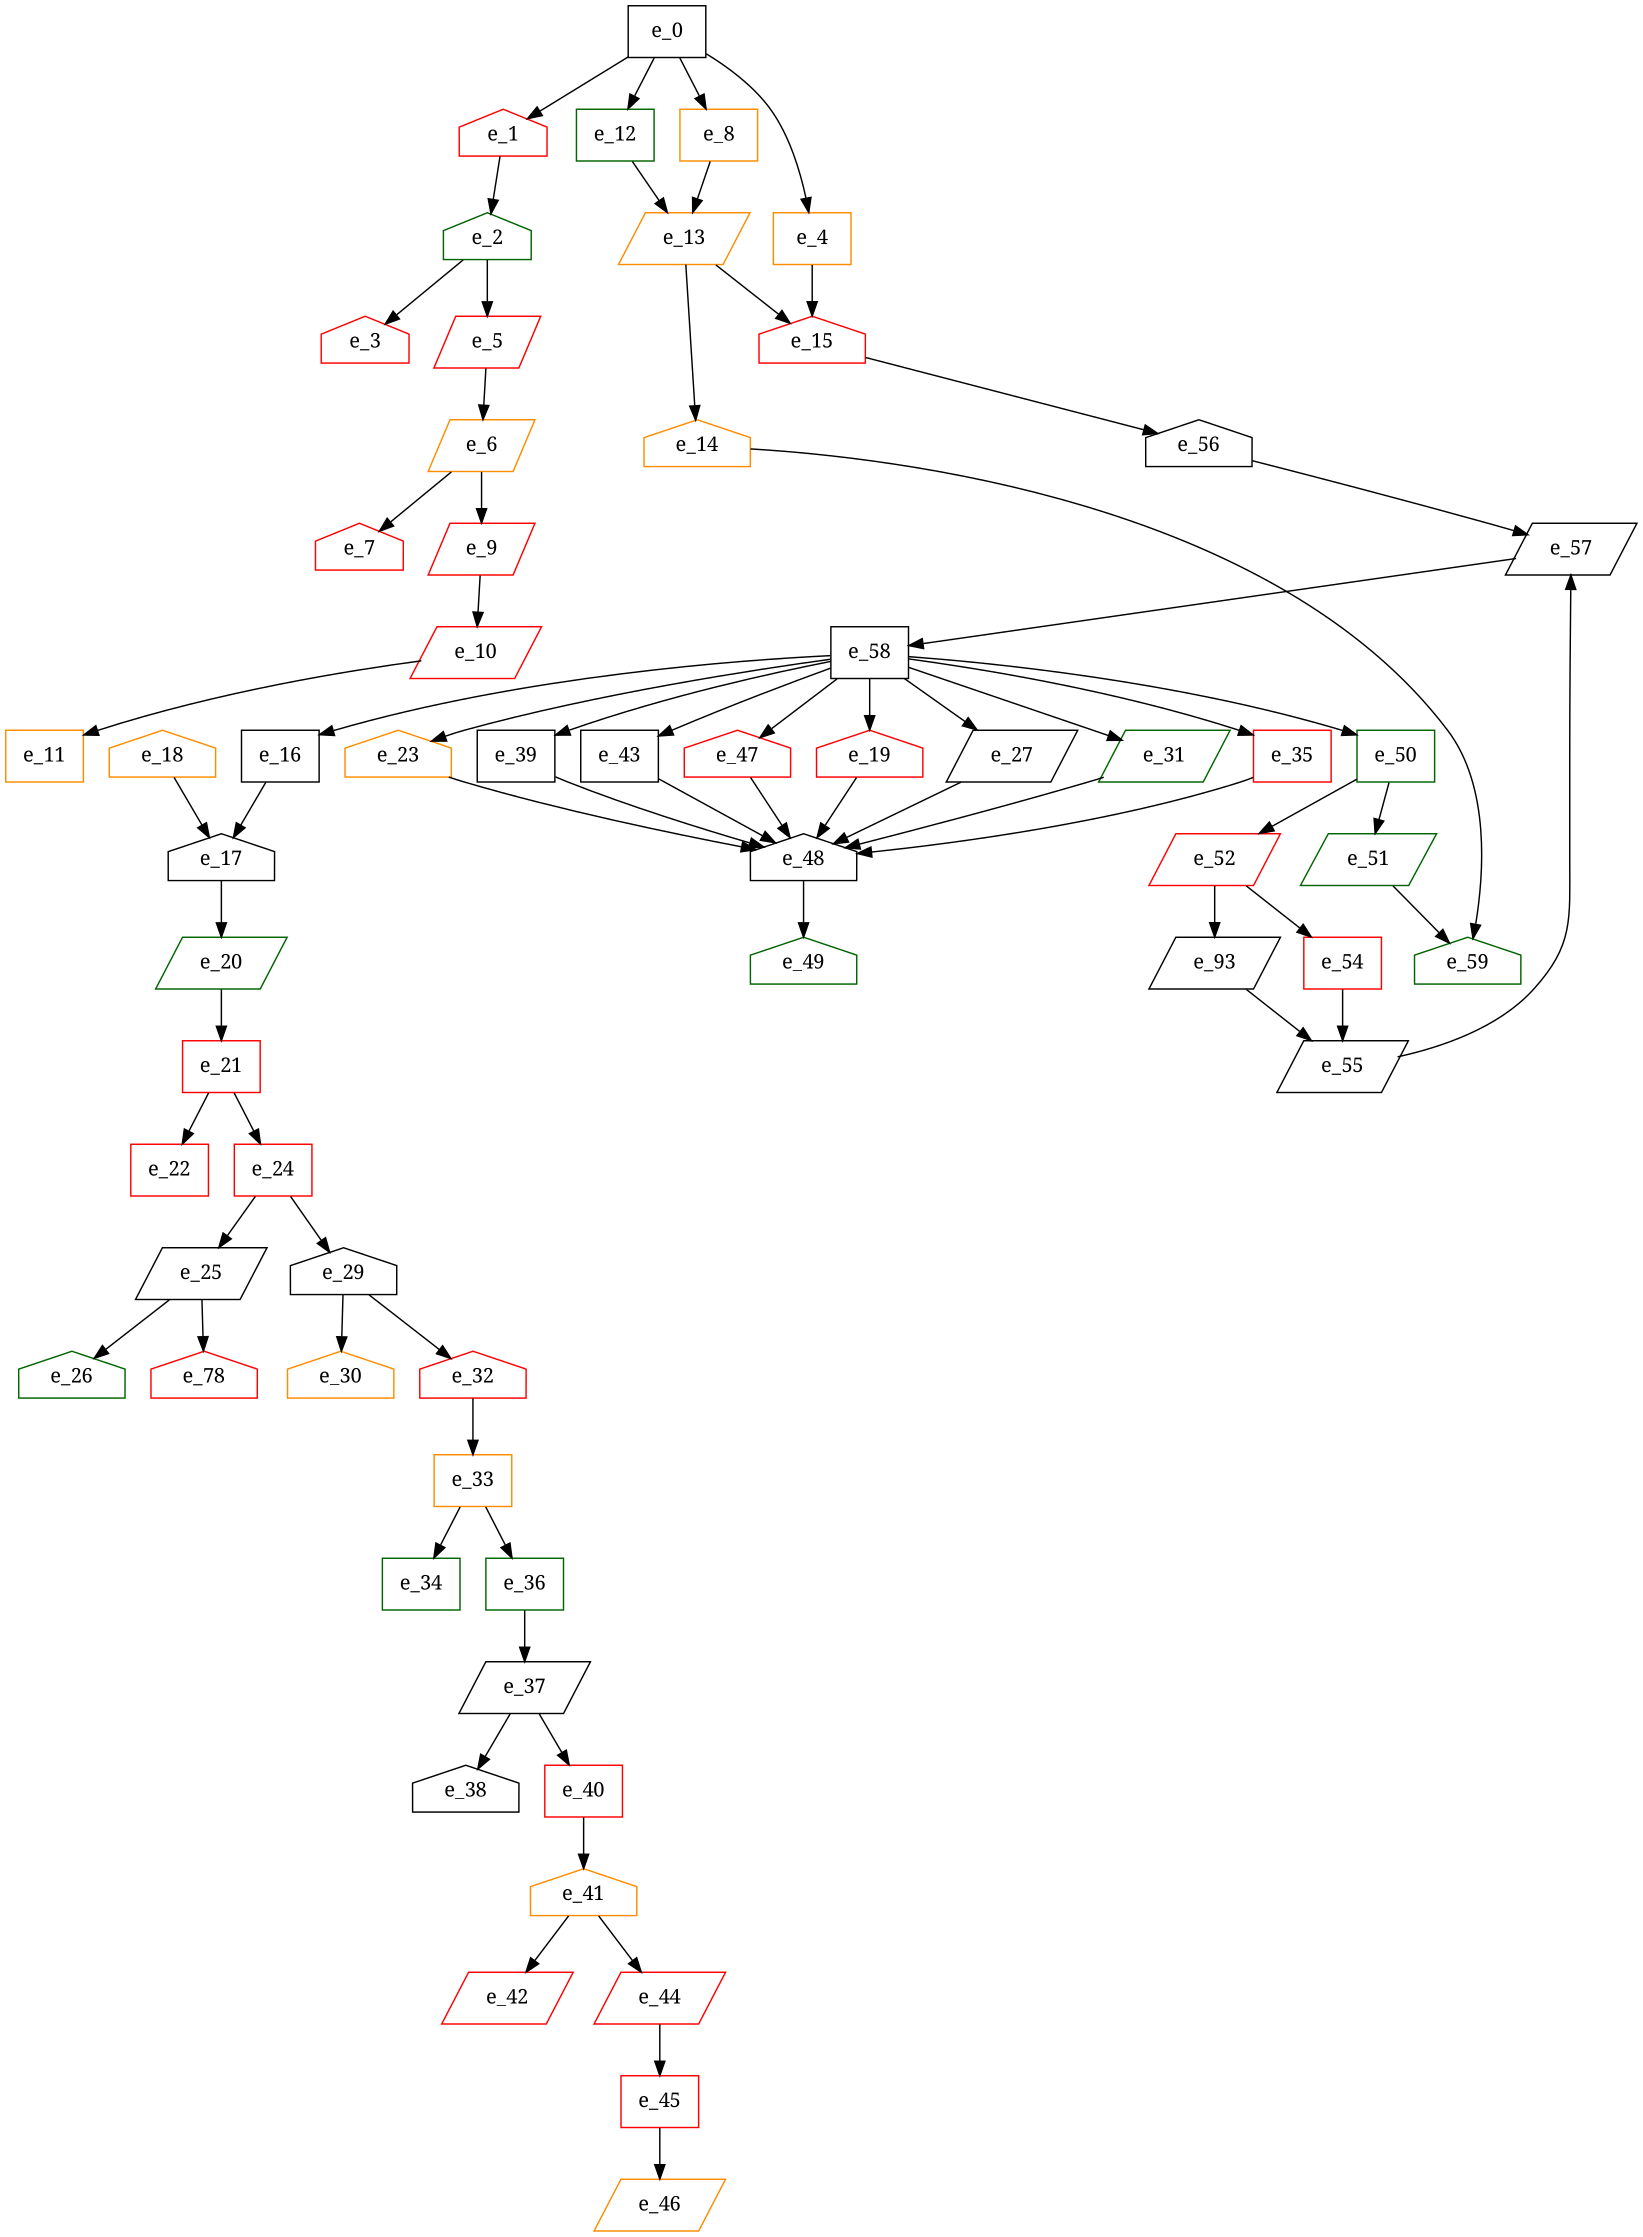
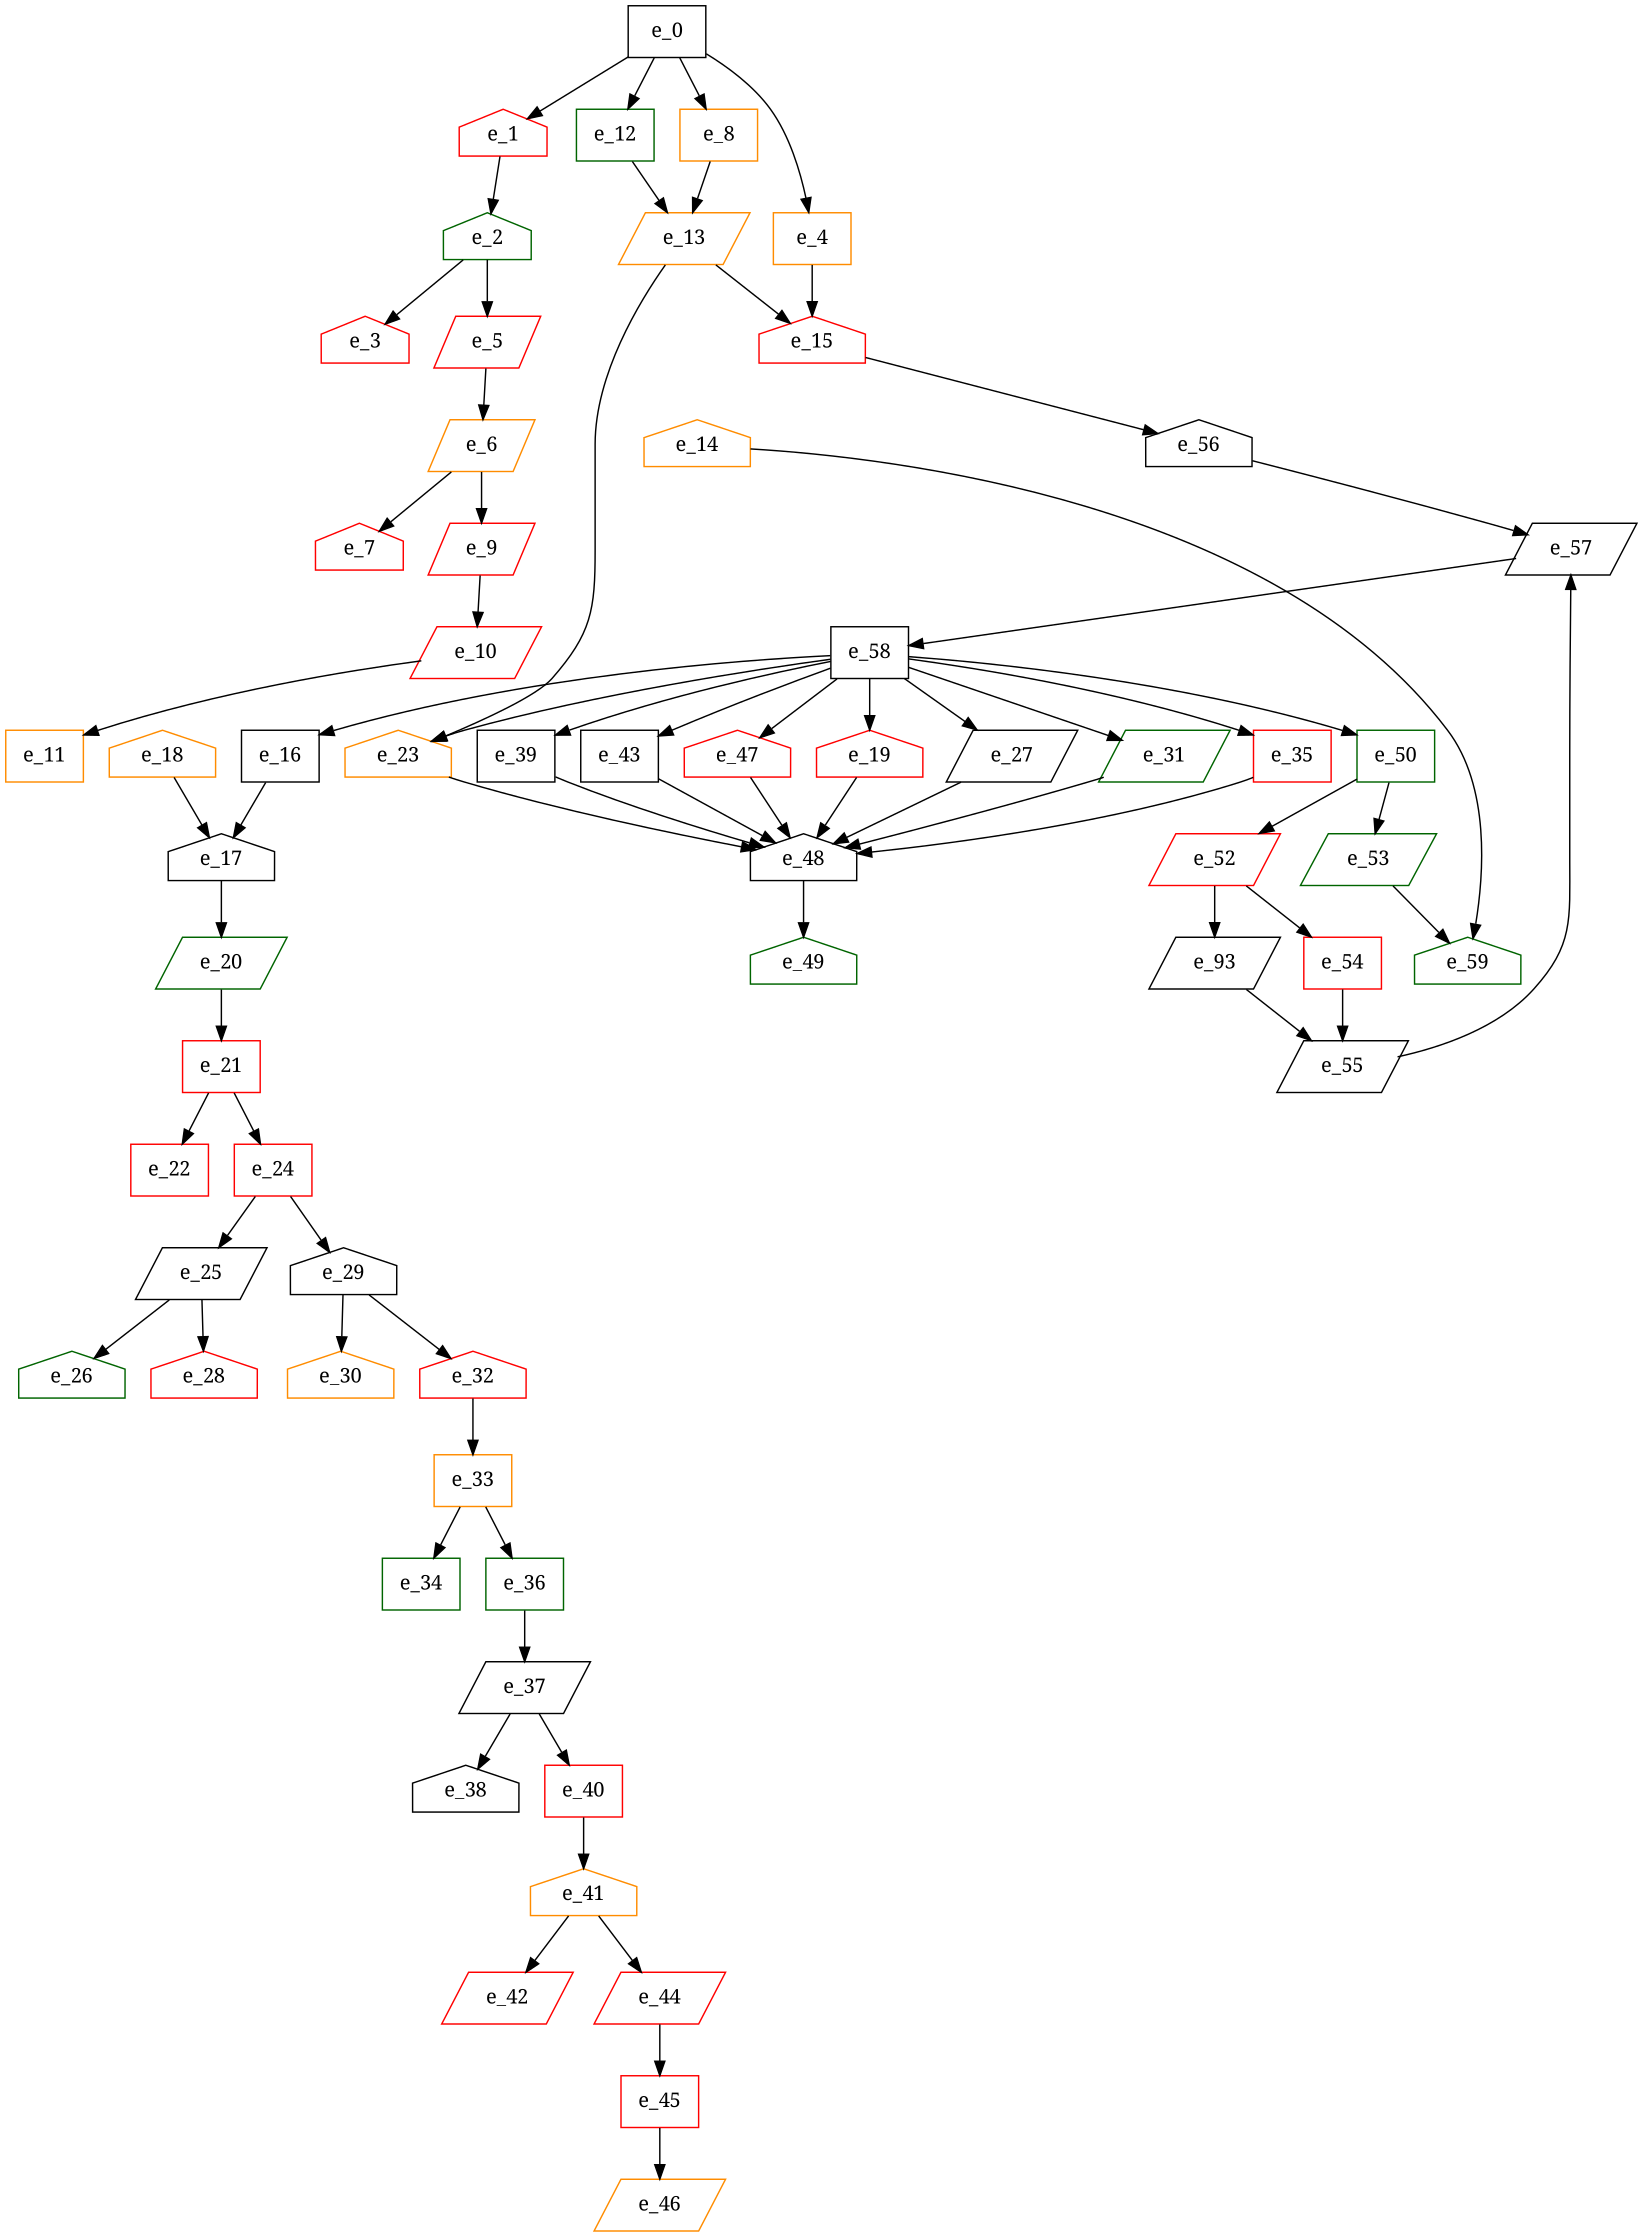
(690, 335) -> (595, 530)
(1368, 860) -> (1368, 860)
(204, 1377) -> (204, 1377)
